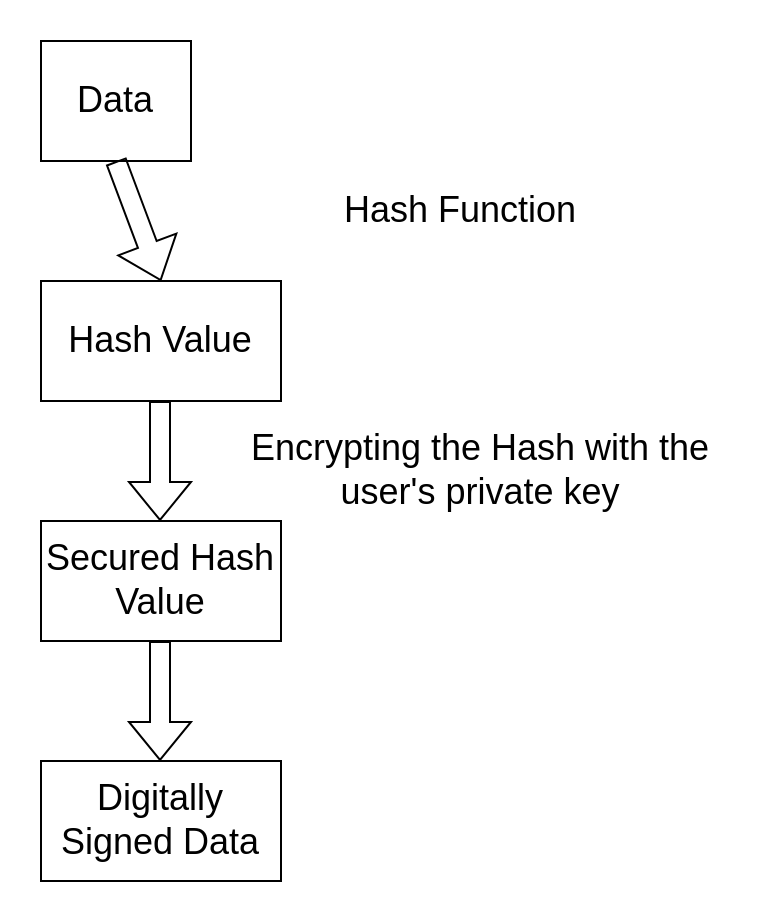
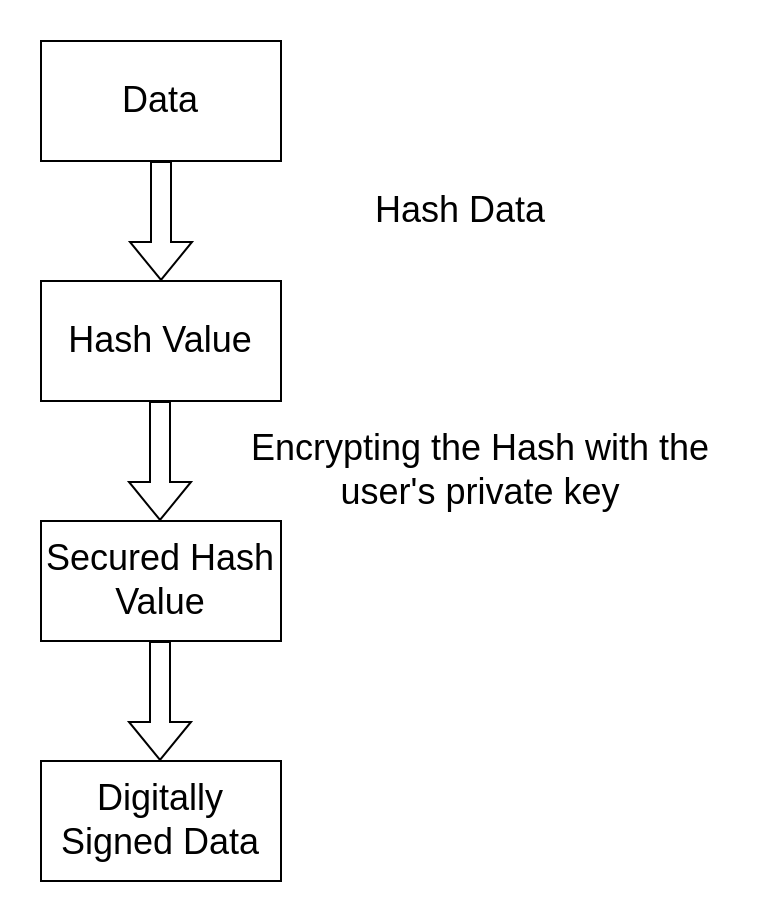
(116, 101) -> (161, 101)
(461, 211) -> (461, 211)
